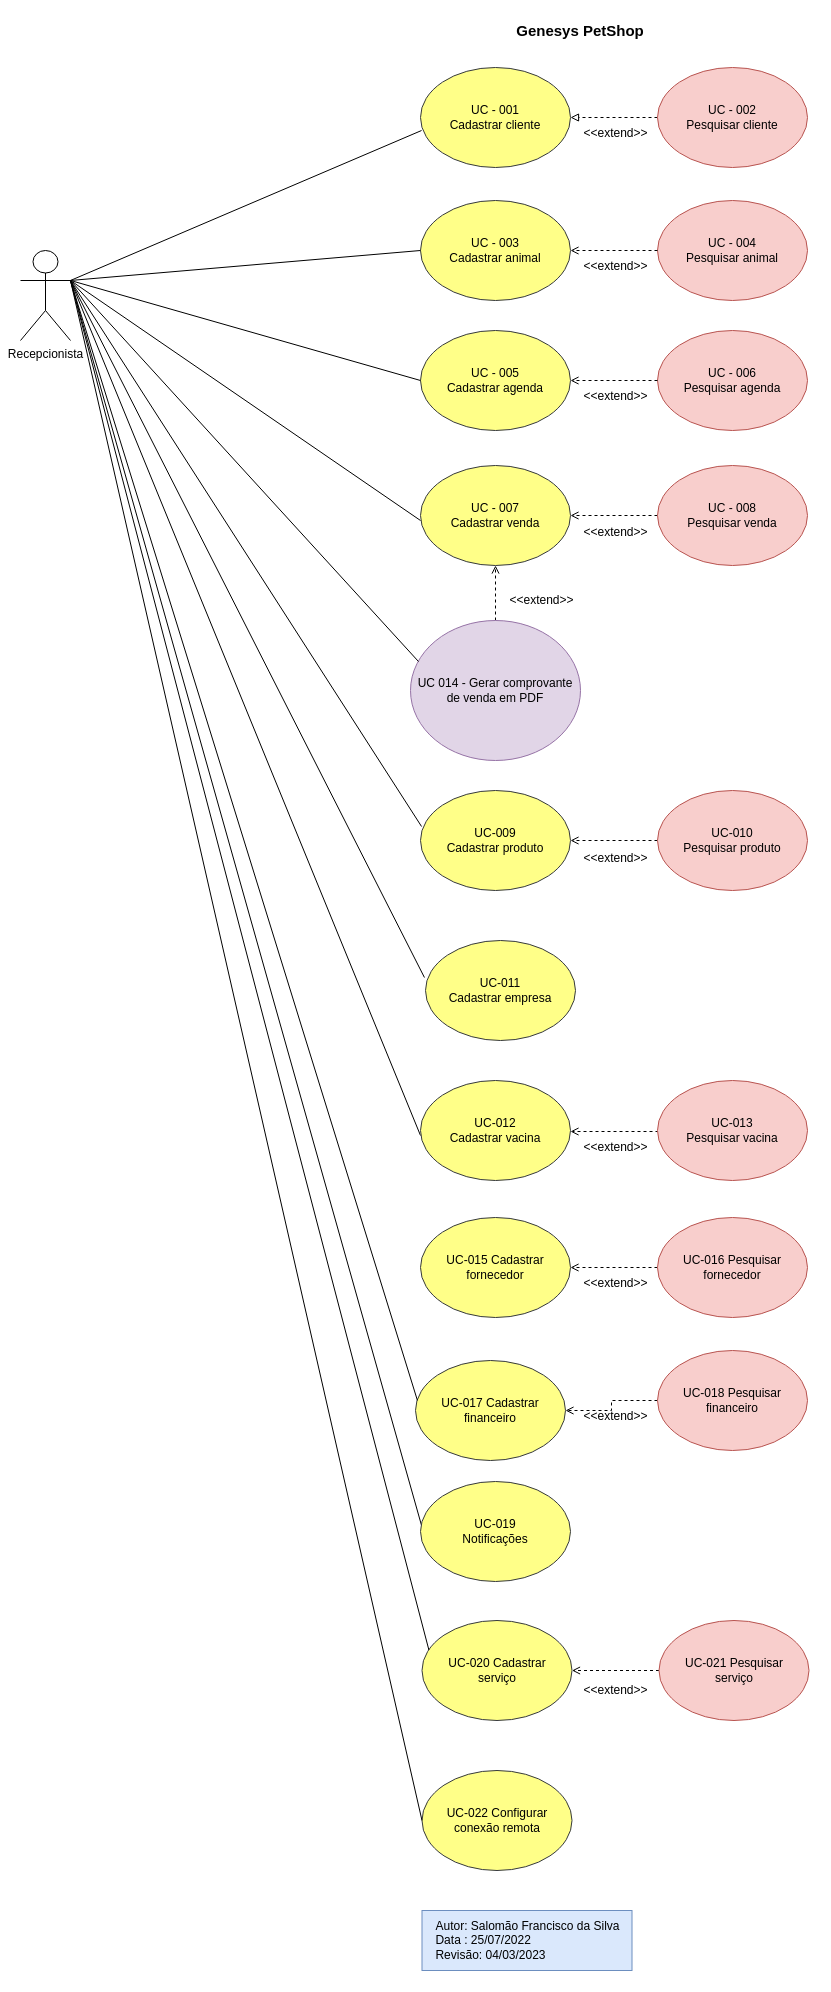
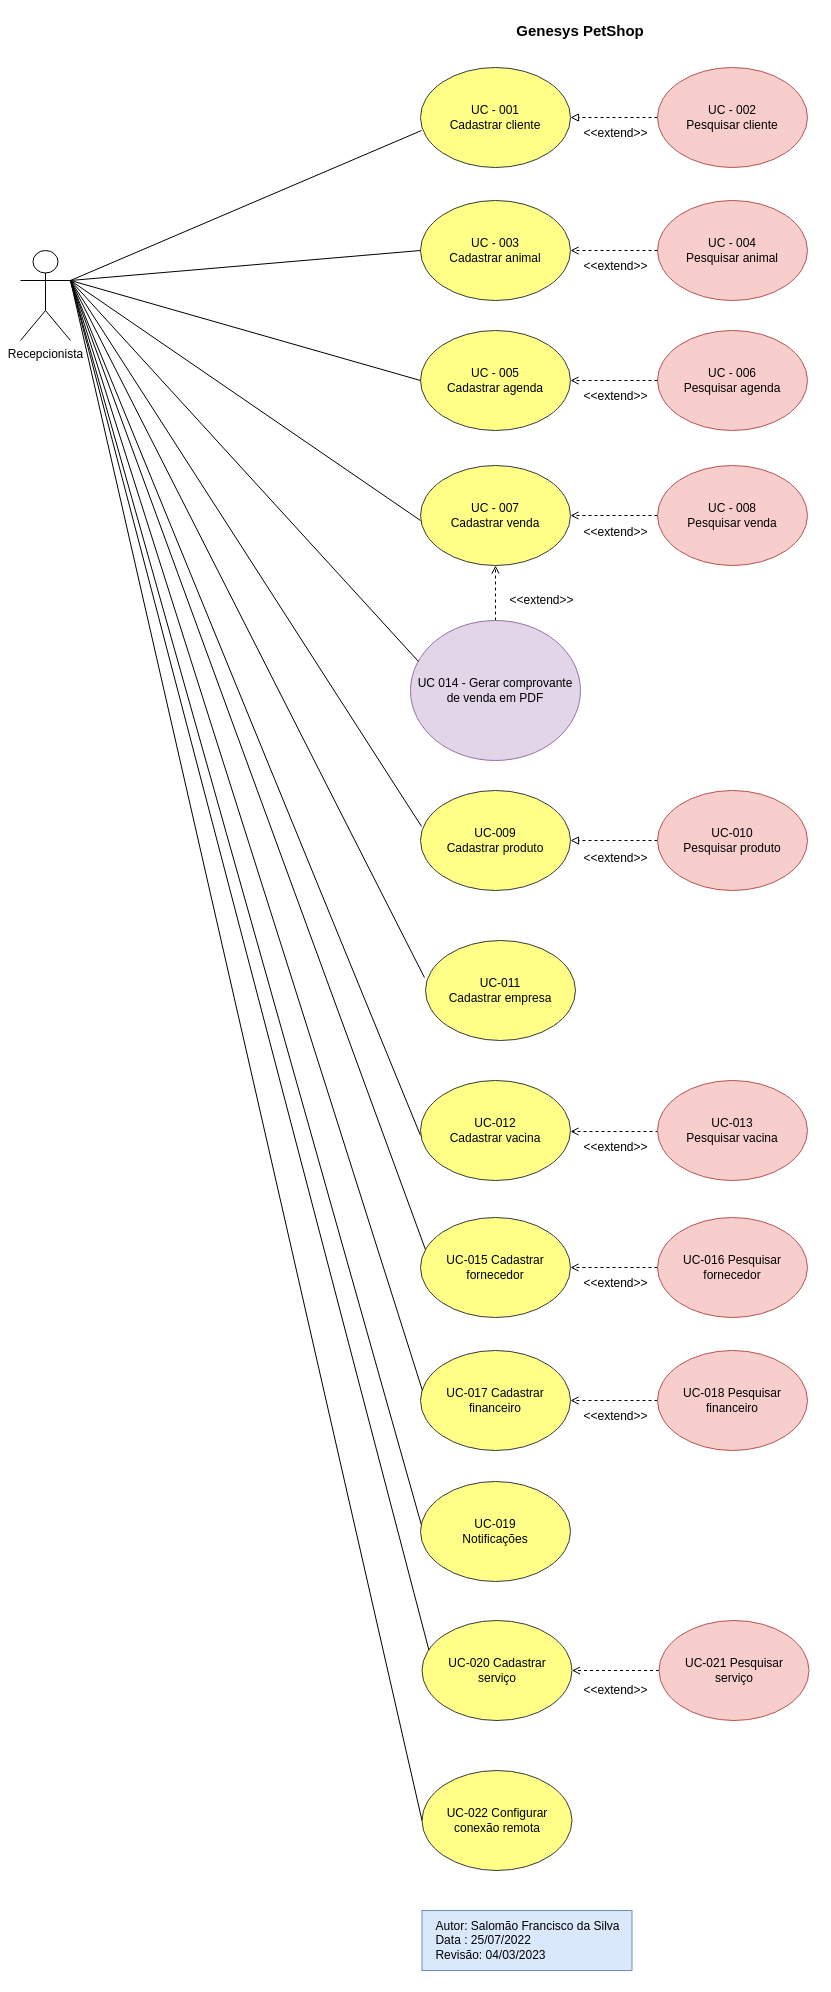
none -> (255, 783)
(578, 841) -> (580, 841)
(491, 1411) -> (496, 1401)
